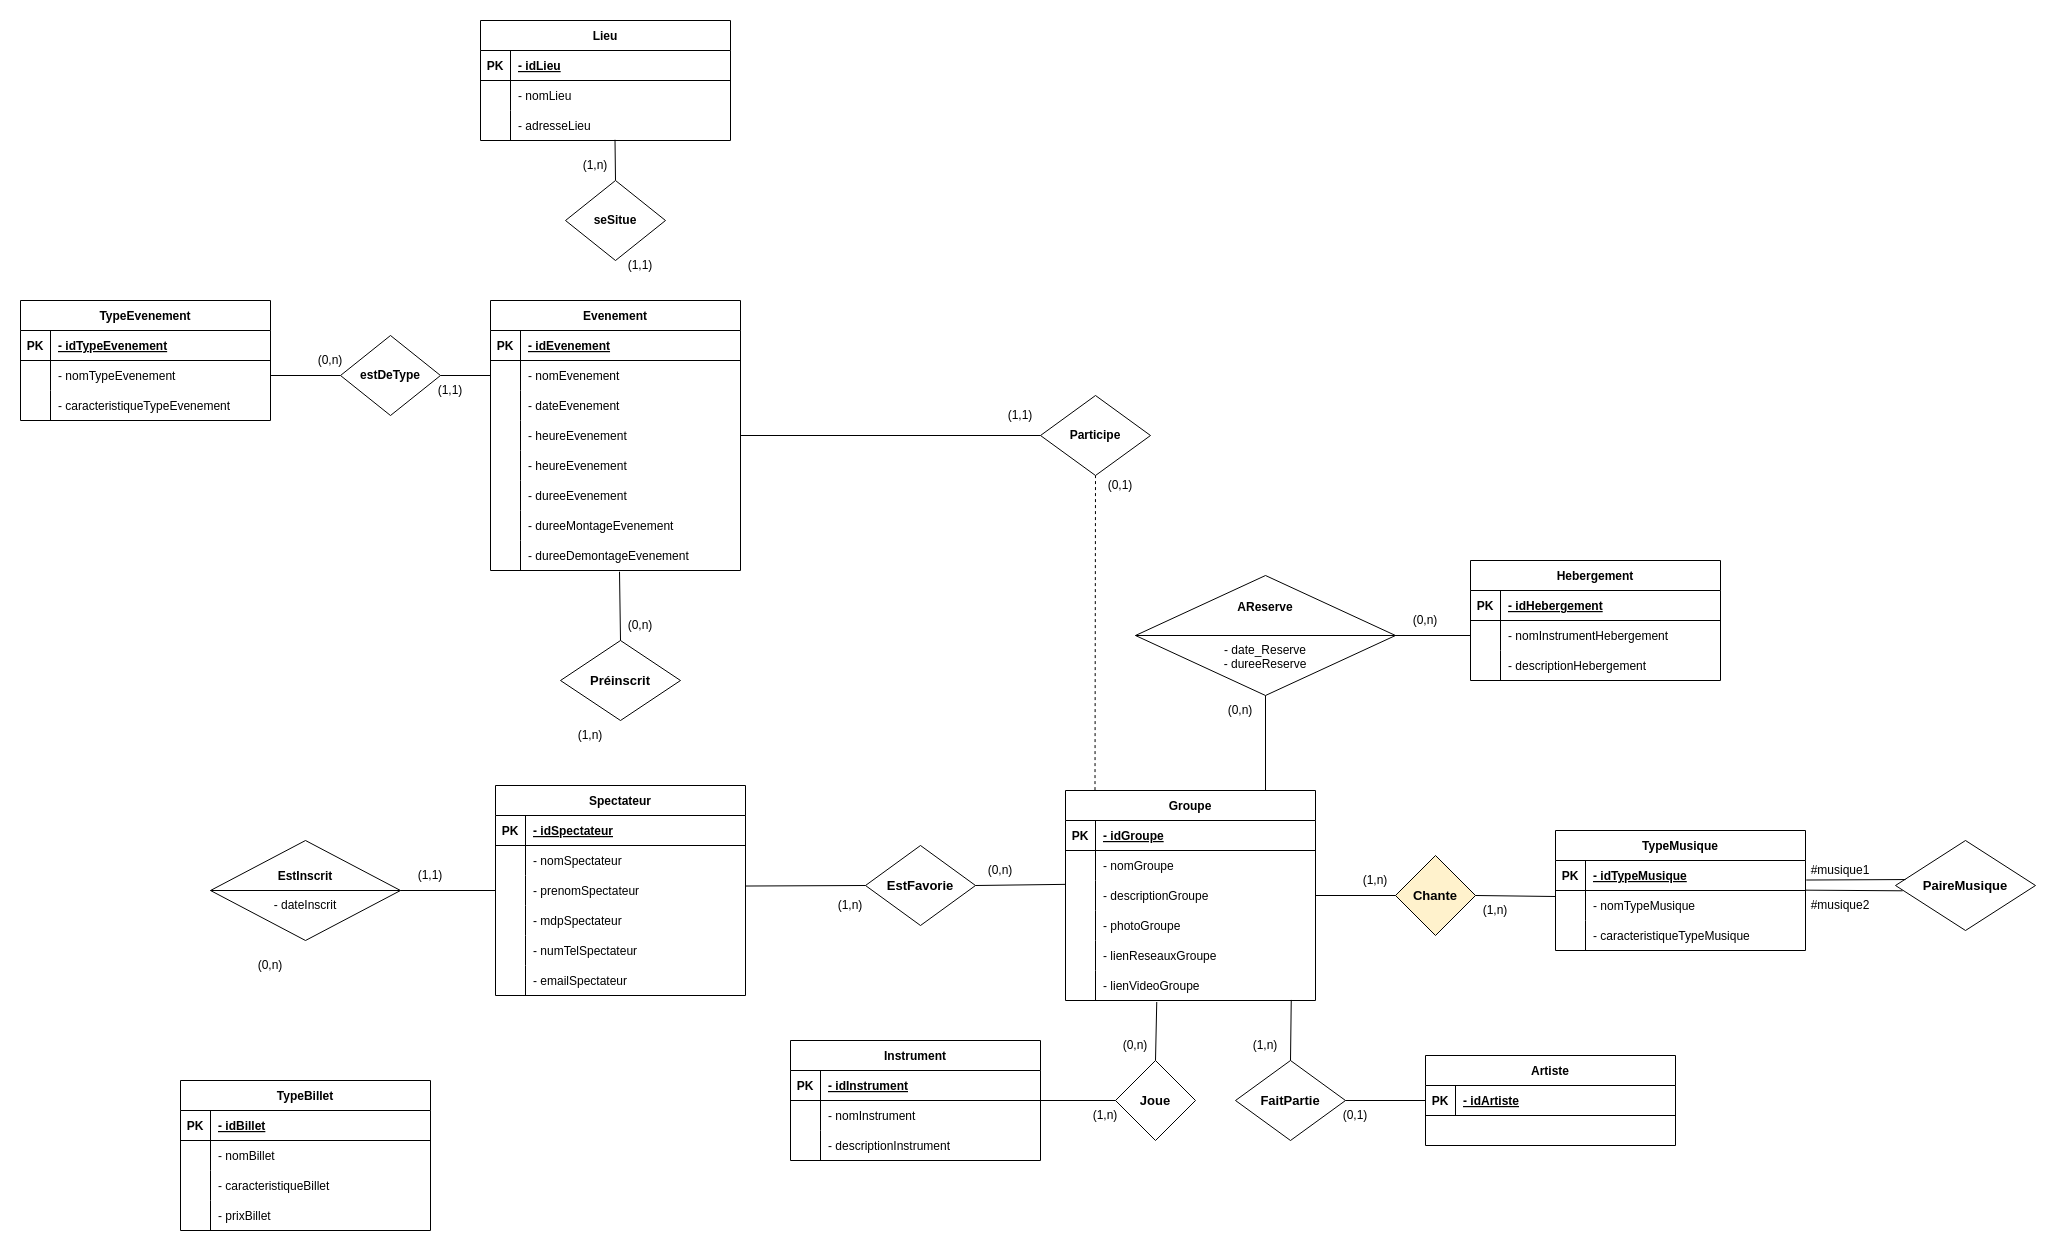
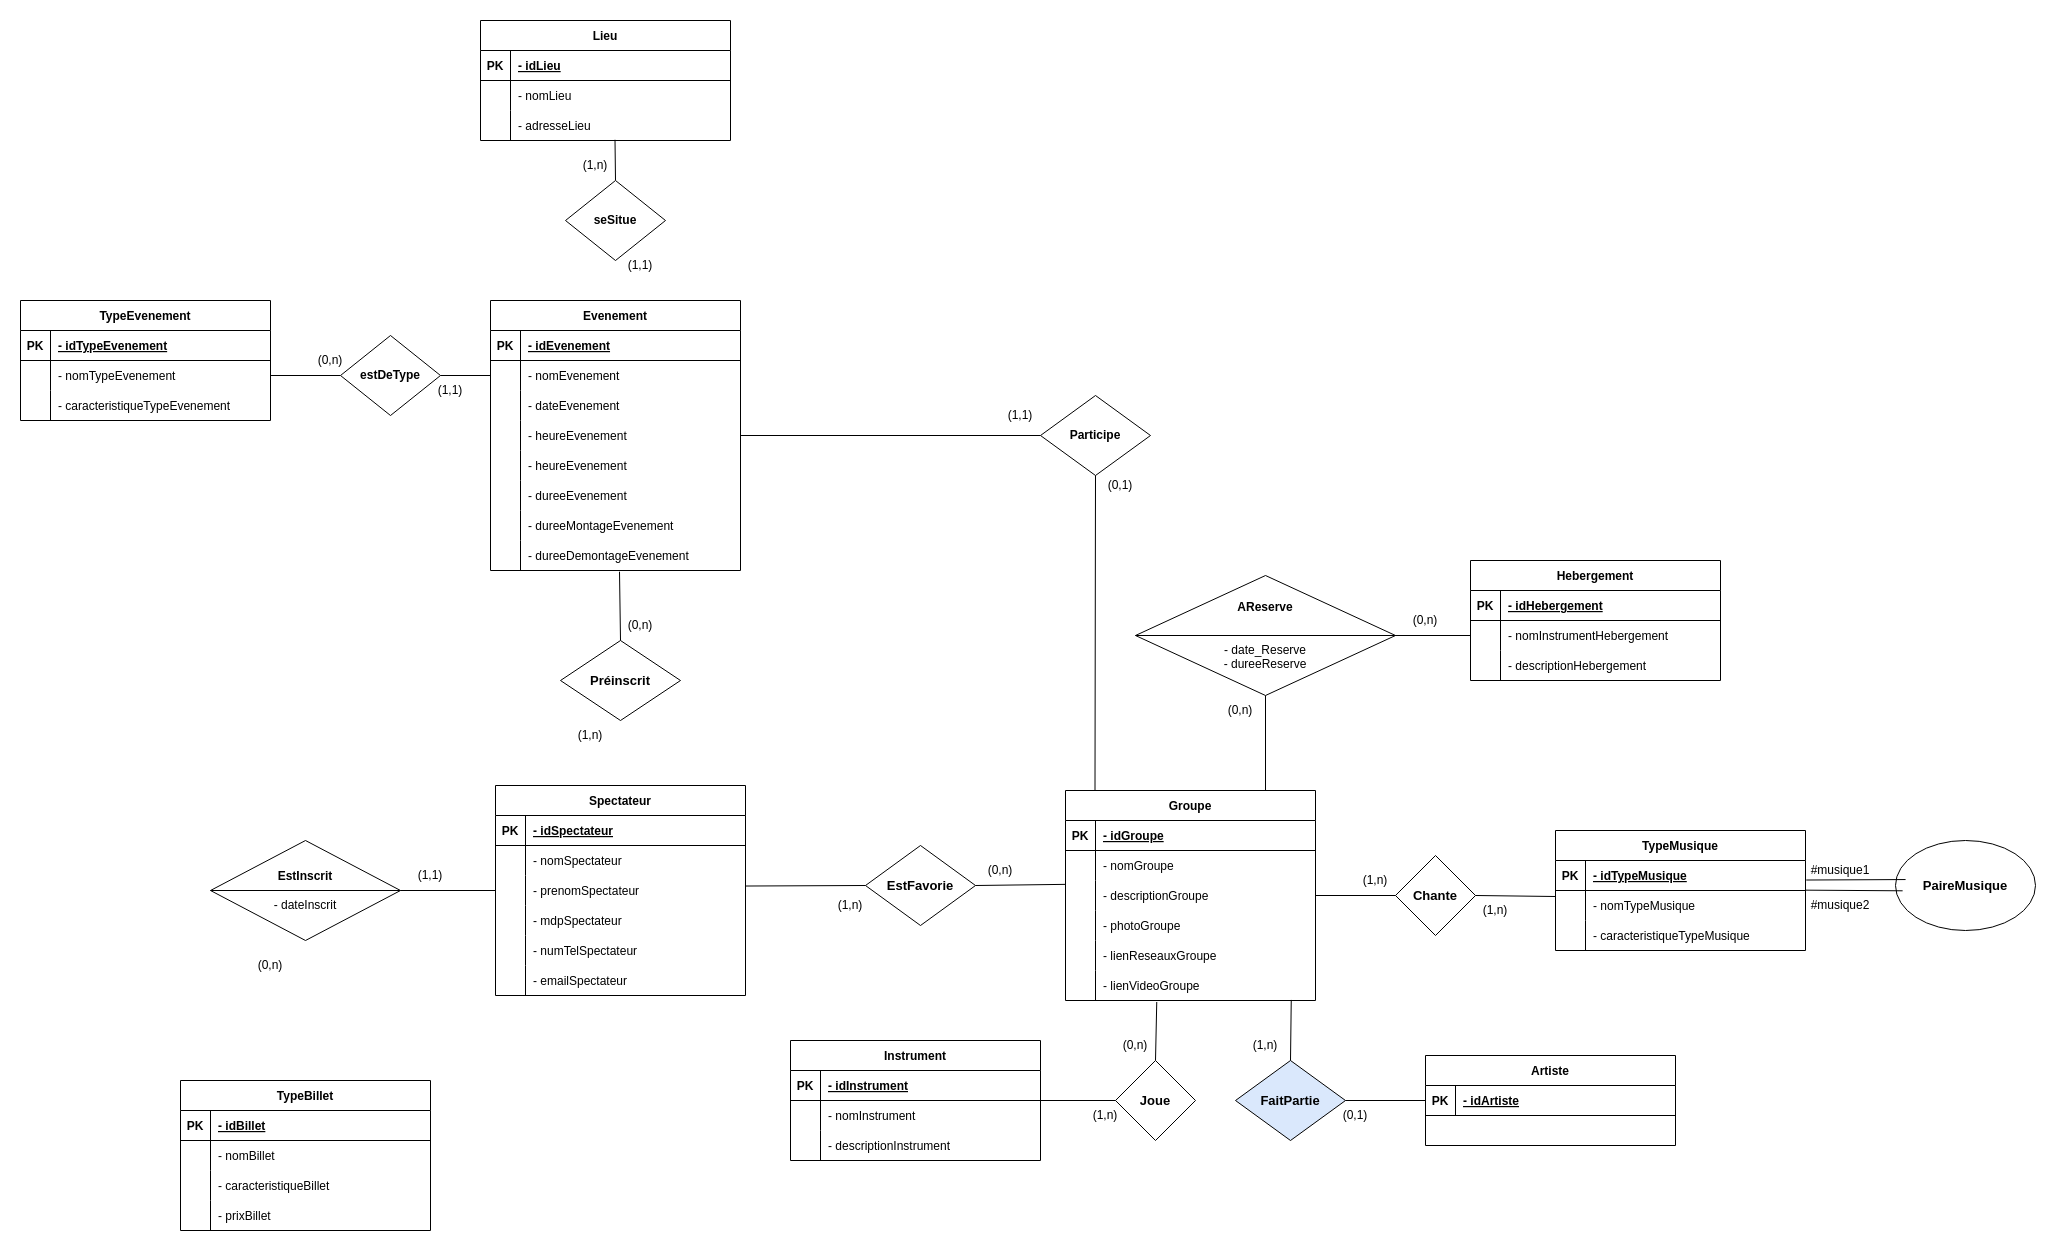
(1095, 632) -> (1095, 632)
(1966, 886) -> (1966, 886)
(1436, 896) -> (1436, 896)
(1291, 1101) -> (1291, 1101)
